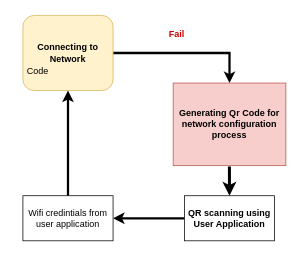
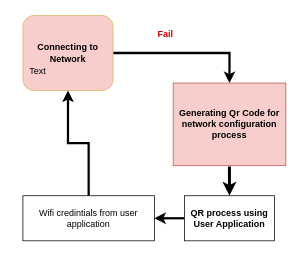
(177, 34) -> (165, 34)
(68, 53) -> (68, 53)
(38, 72) -> (38, 72)
(68, 218) -> (89, 218)
(229, 218) -> (229, 218)
